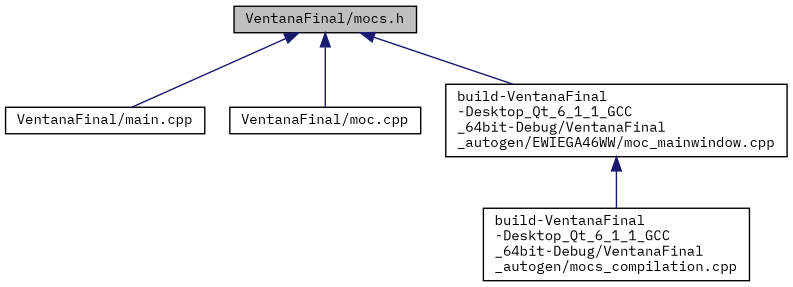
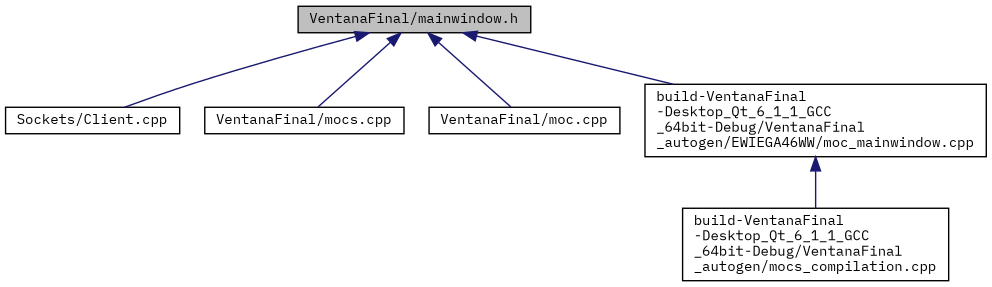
(325, 20) -> (414, 20)
none -> (93, 120)
(105, 120) -> (304, 120)
